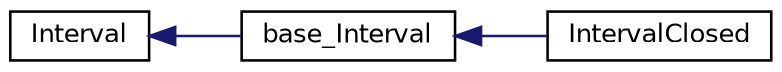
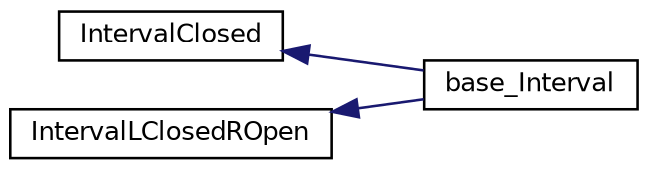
(80, 36) -> (171, 134)
(514, 36) -> (366, 63)
